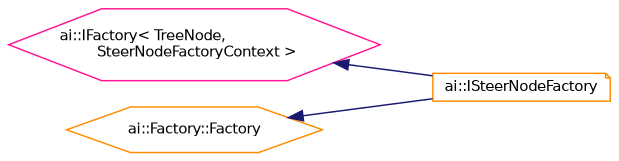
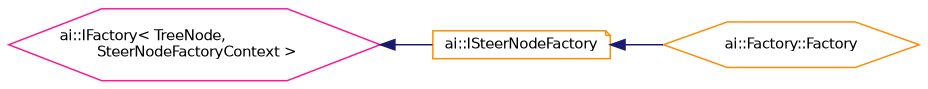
(368, 107) -> (644, 45)
